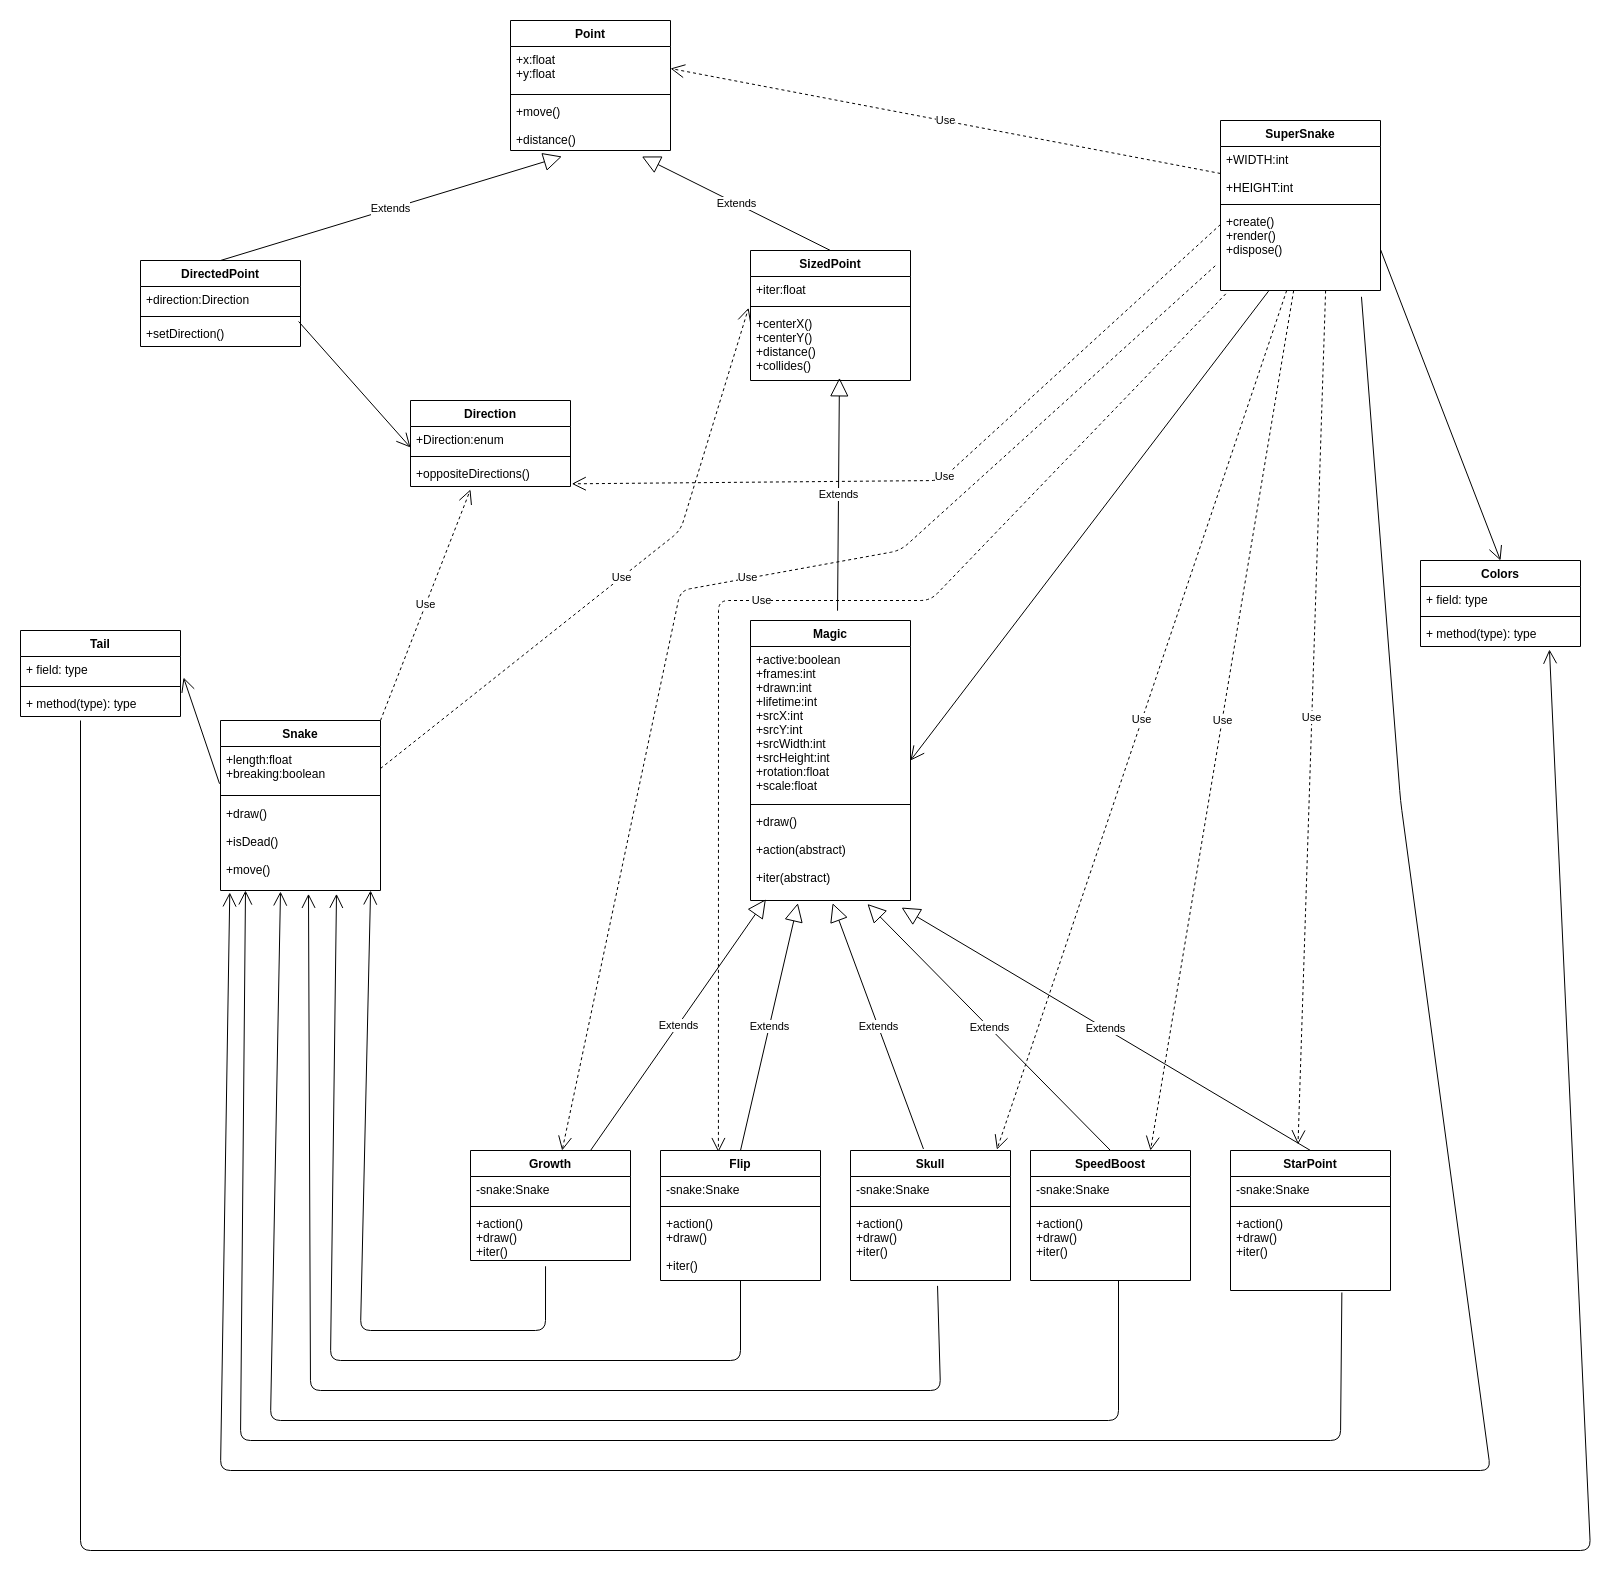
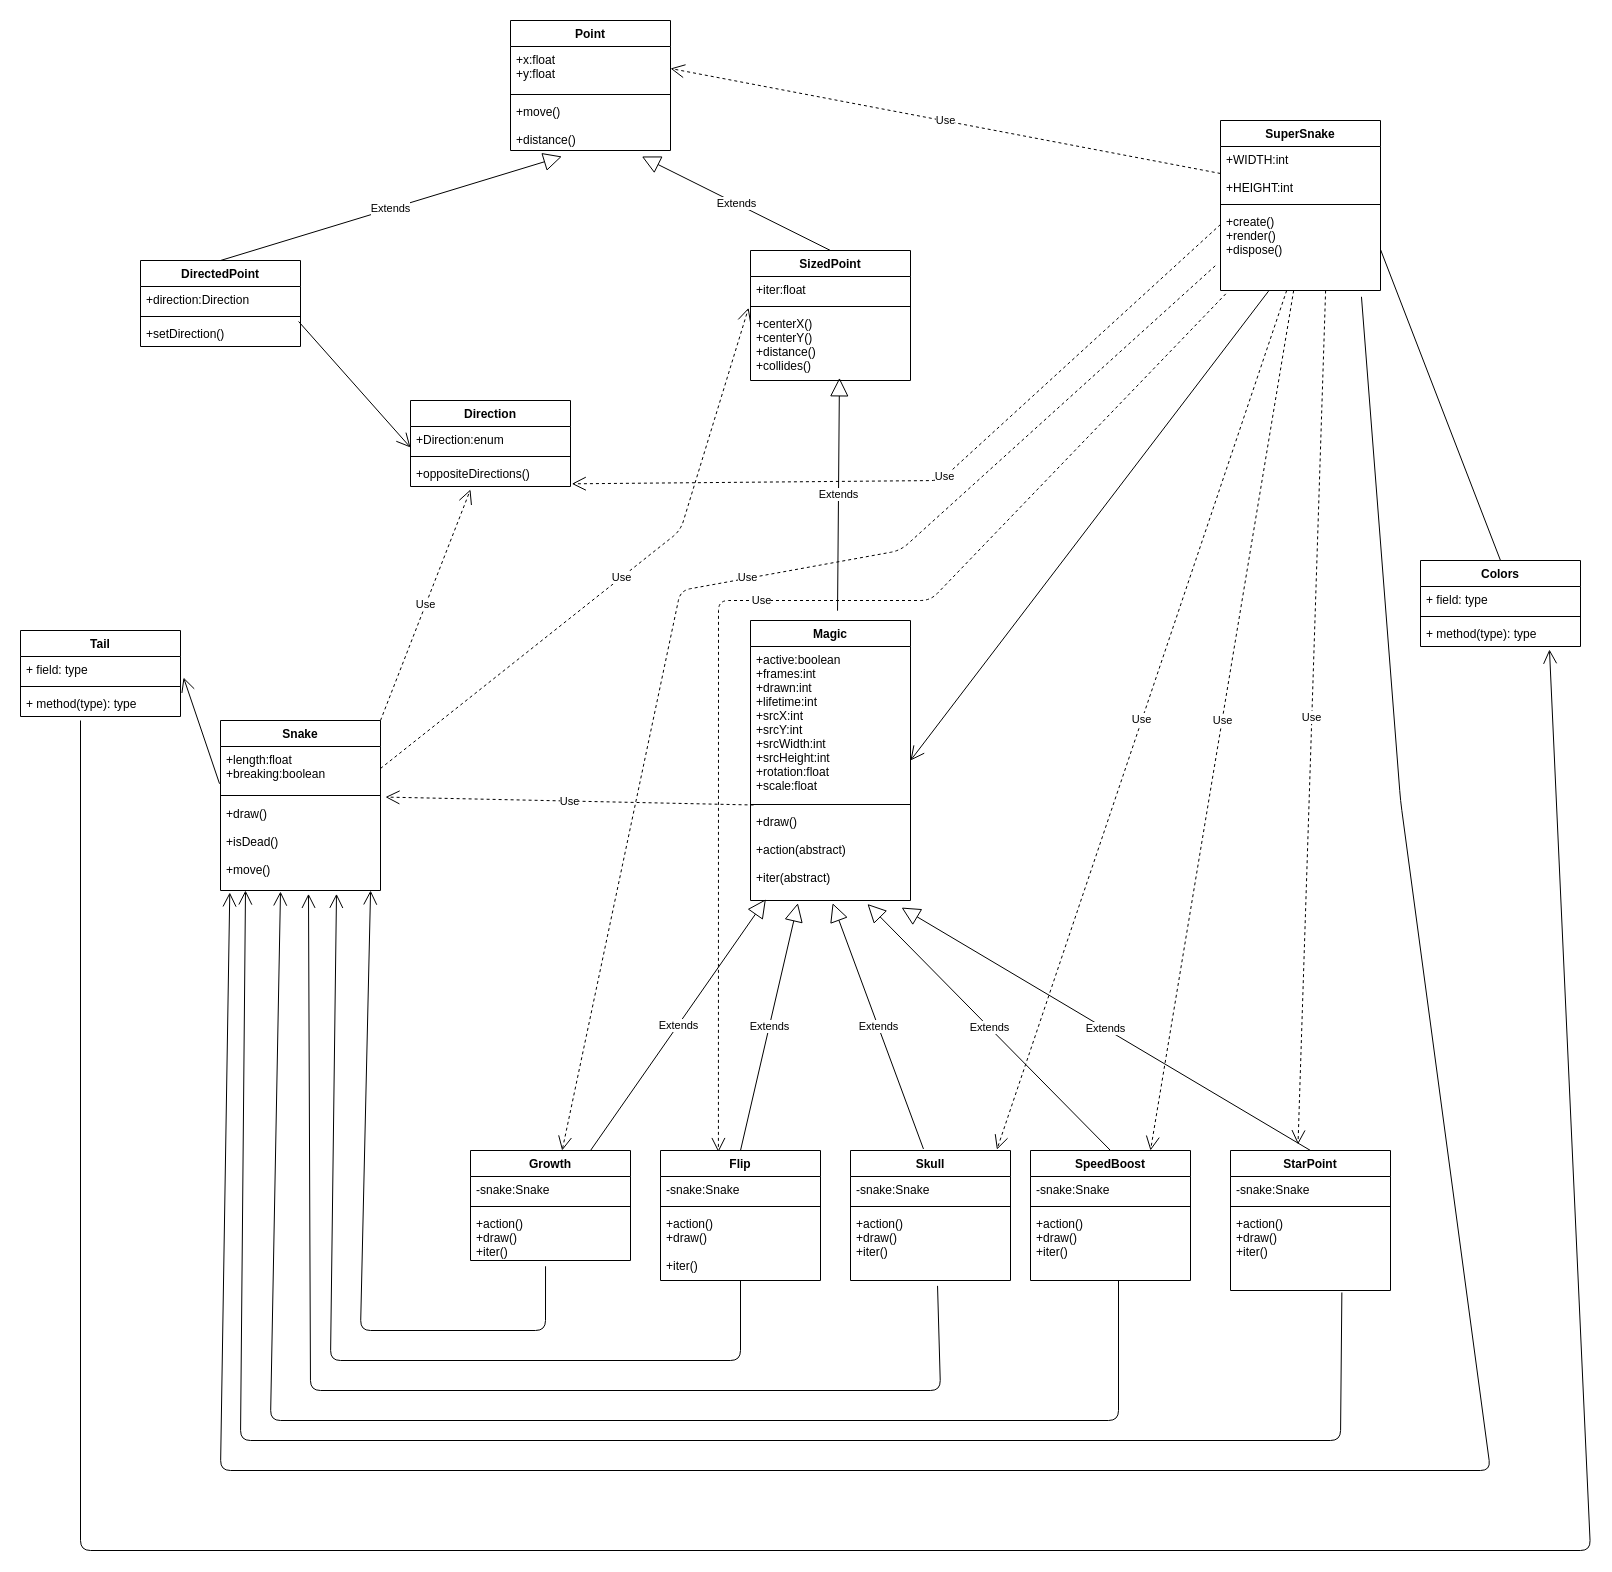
(1499, 556) -> (1499, 557)
none -> (568, 801)
